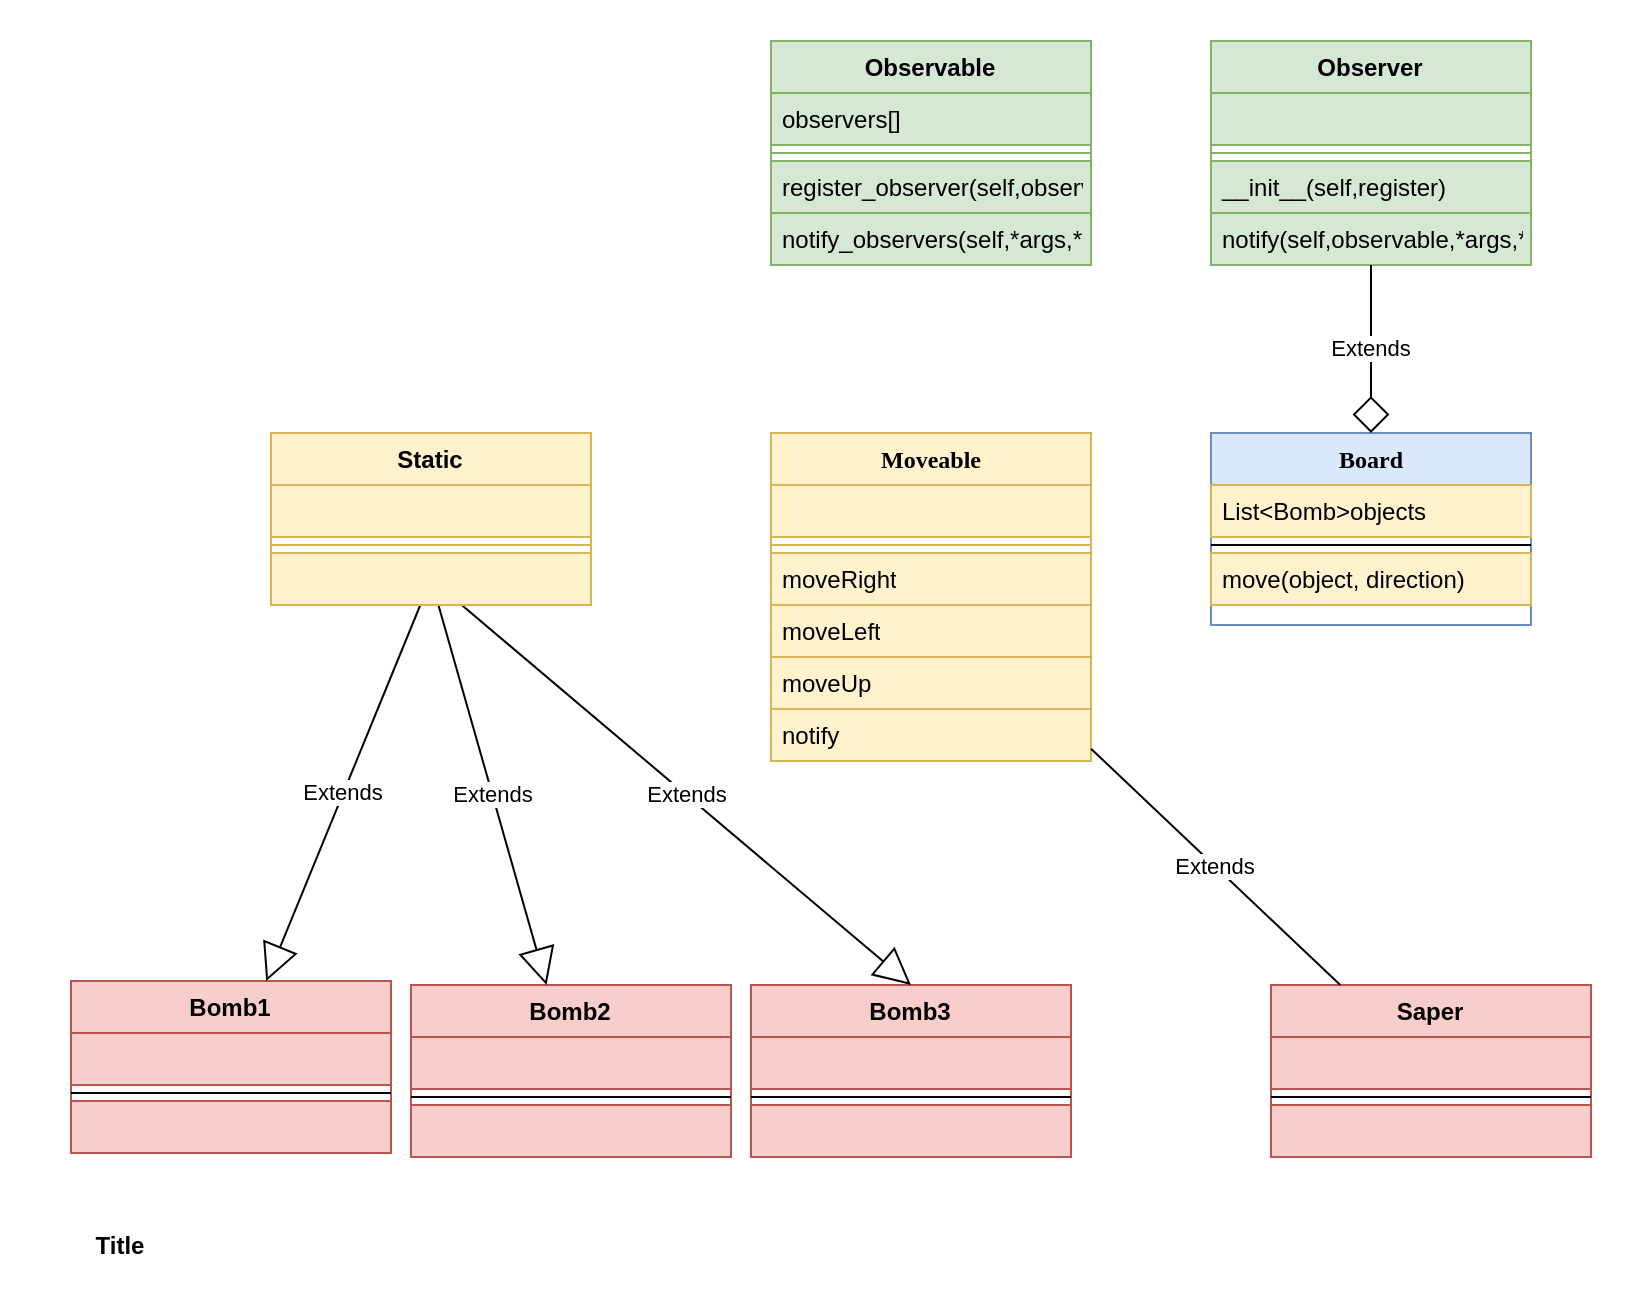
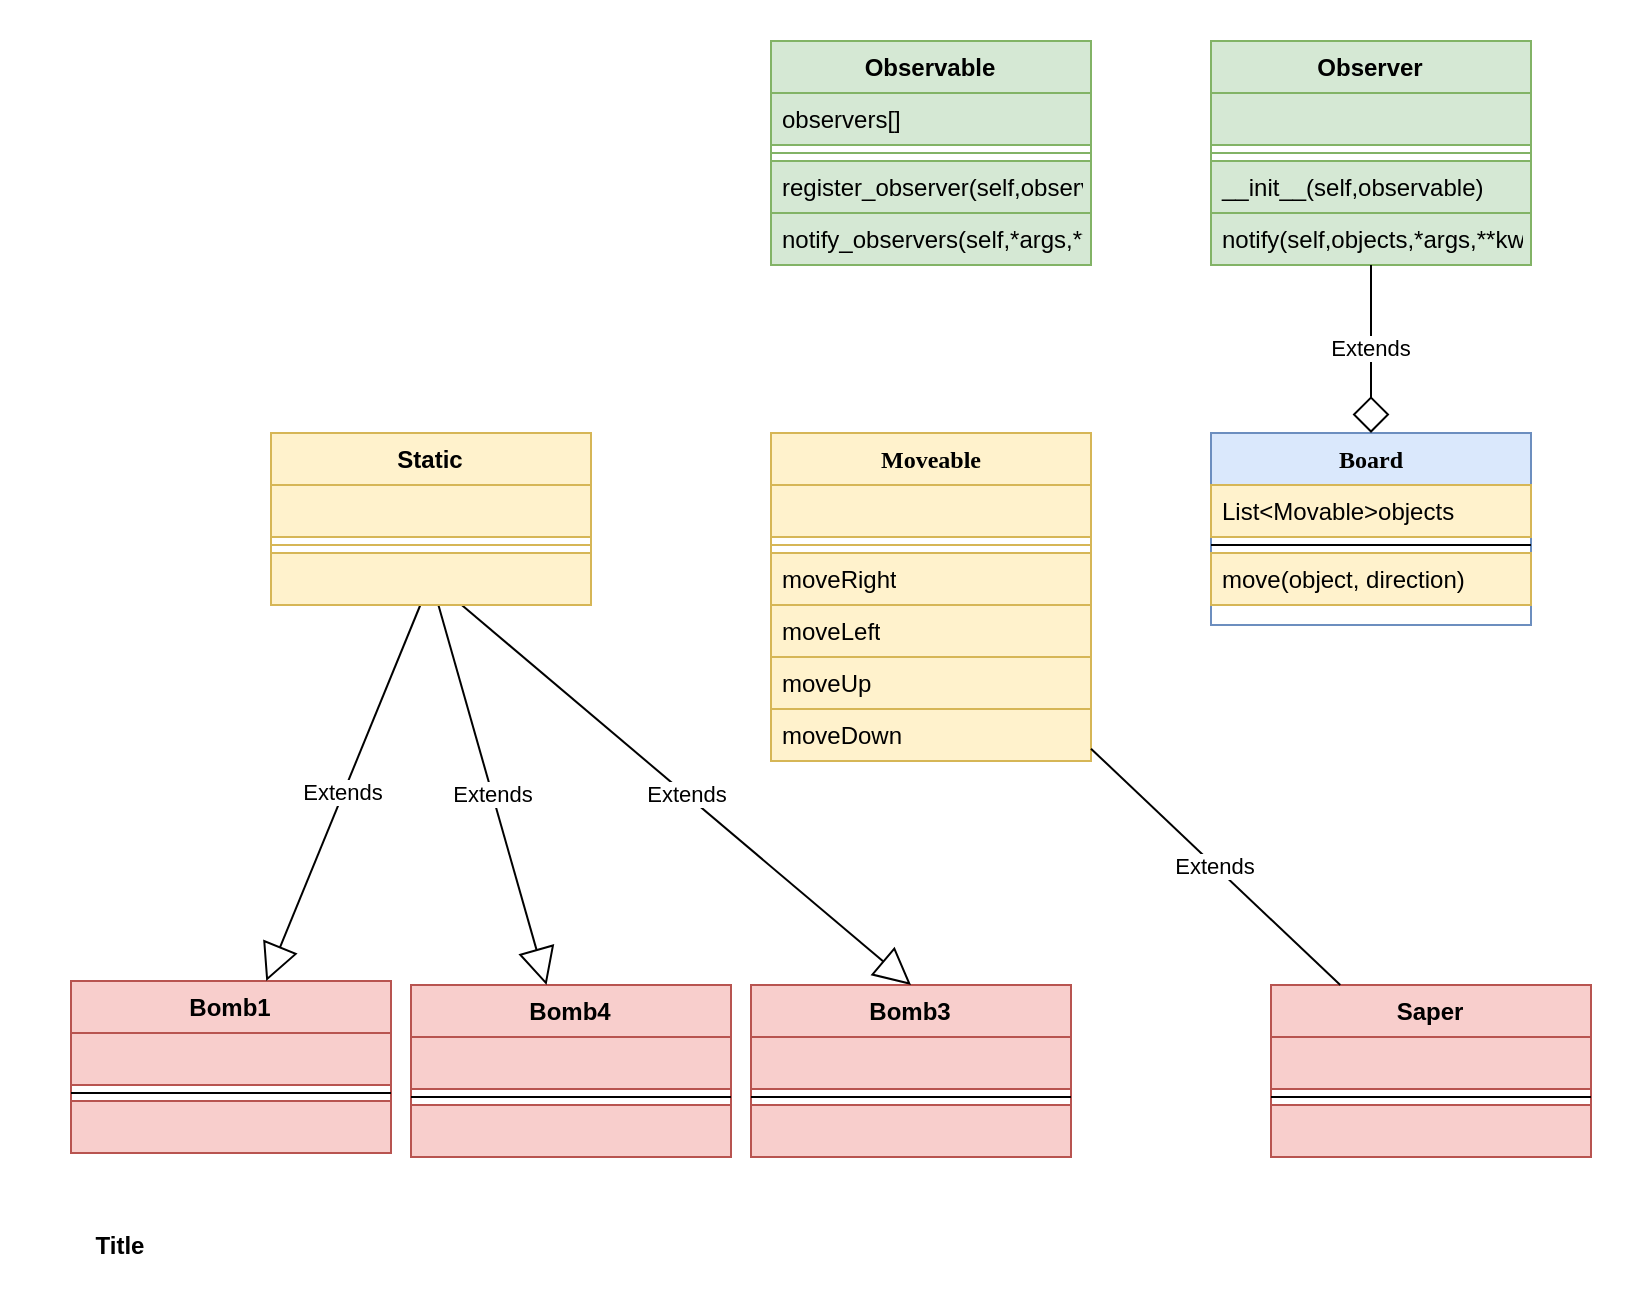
(1361, 188) -> (1374, 188)
(1459, 240) -> (1442, 240)
(1334, 513) -> (1351, 513)
(820, 737) -> (837, 737)
(570, 1012) -> (570, 1012)
